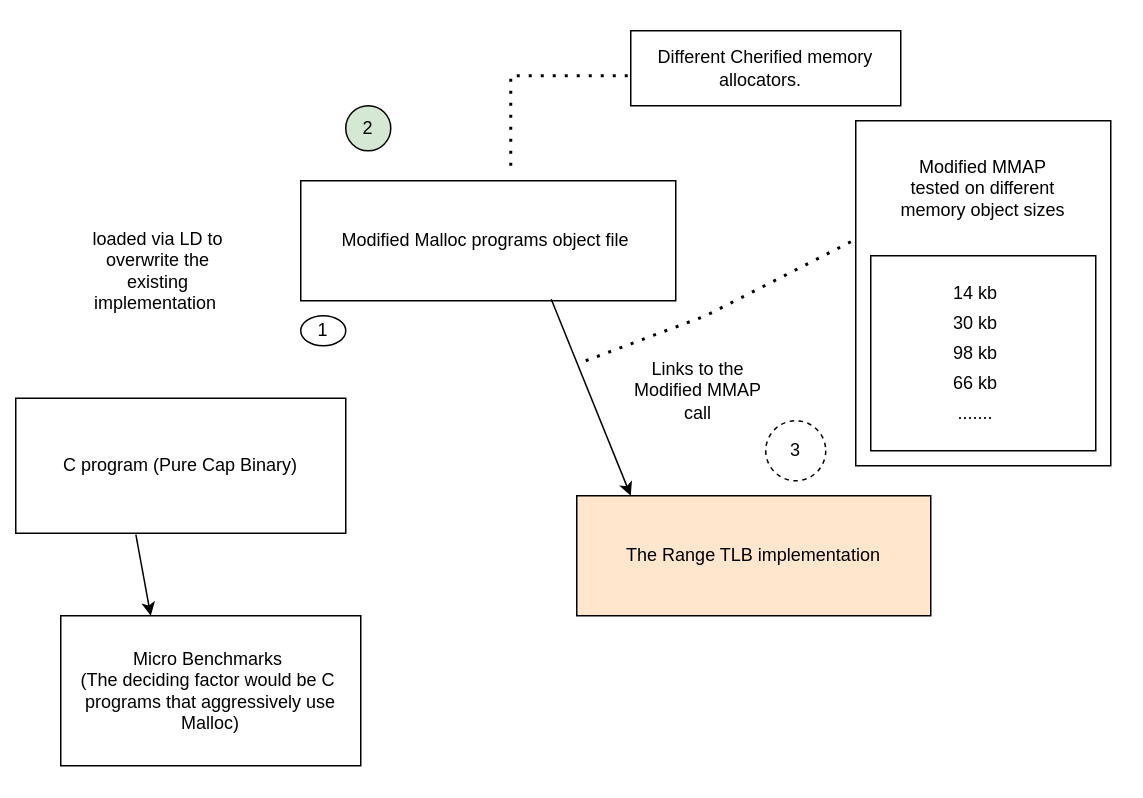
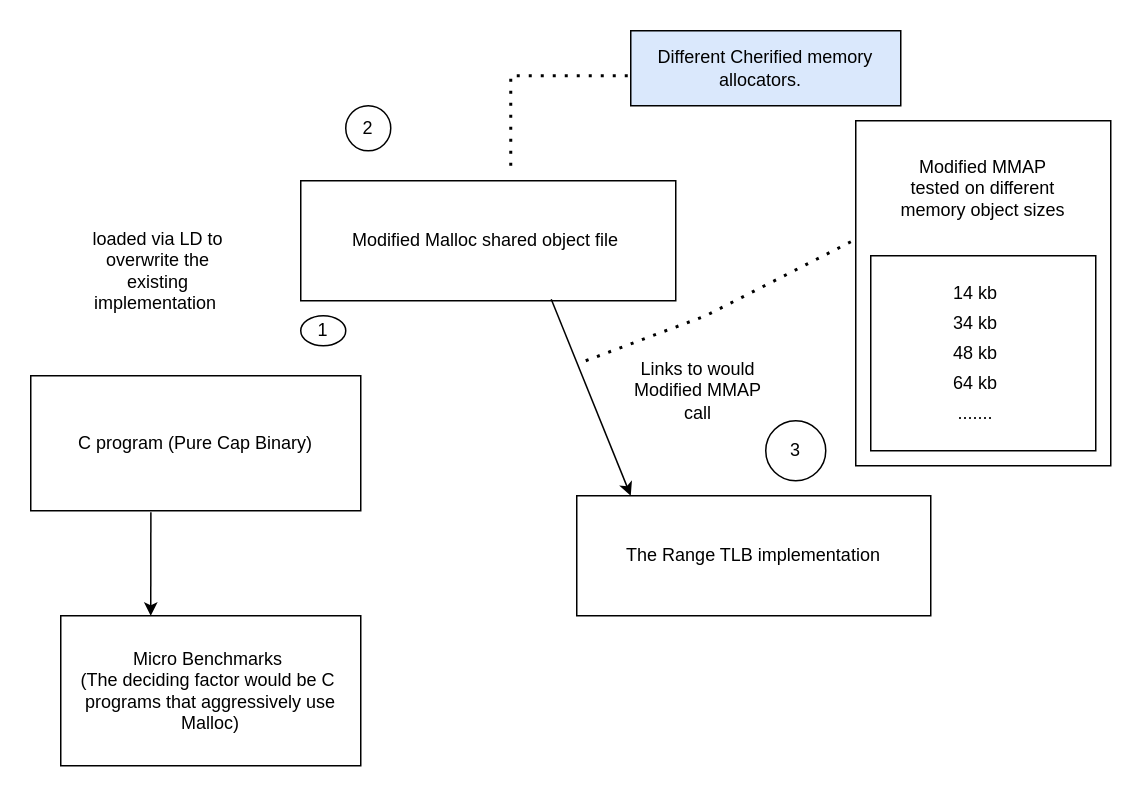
(766, 68) -> (766, 68)
(368, 128) -> (368, 128)
(488, 241) -> (488, 241)
(976, 323) -> (976, 323)
(976, 353) -> (976, 353)
(976, 383) -> (976, 383)
(698, 391) -> (698, 391)
(796, 451) -> (796, 451)
(181, 466) -> (196, 443)
(754, 556) -> (754, 556)
